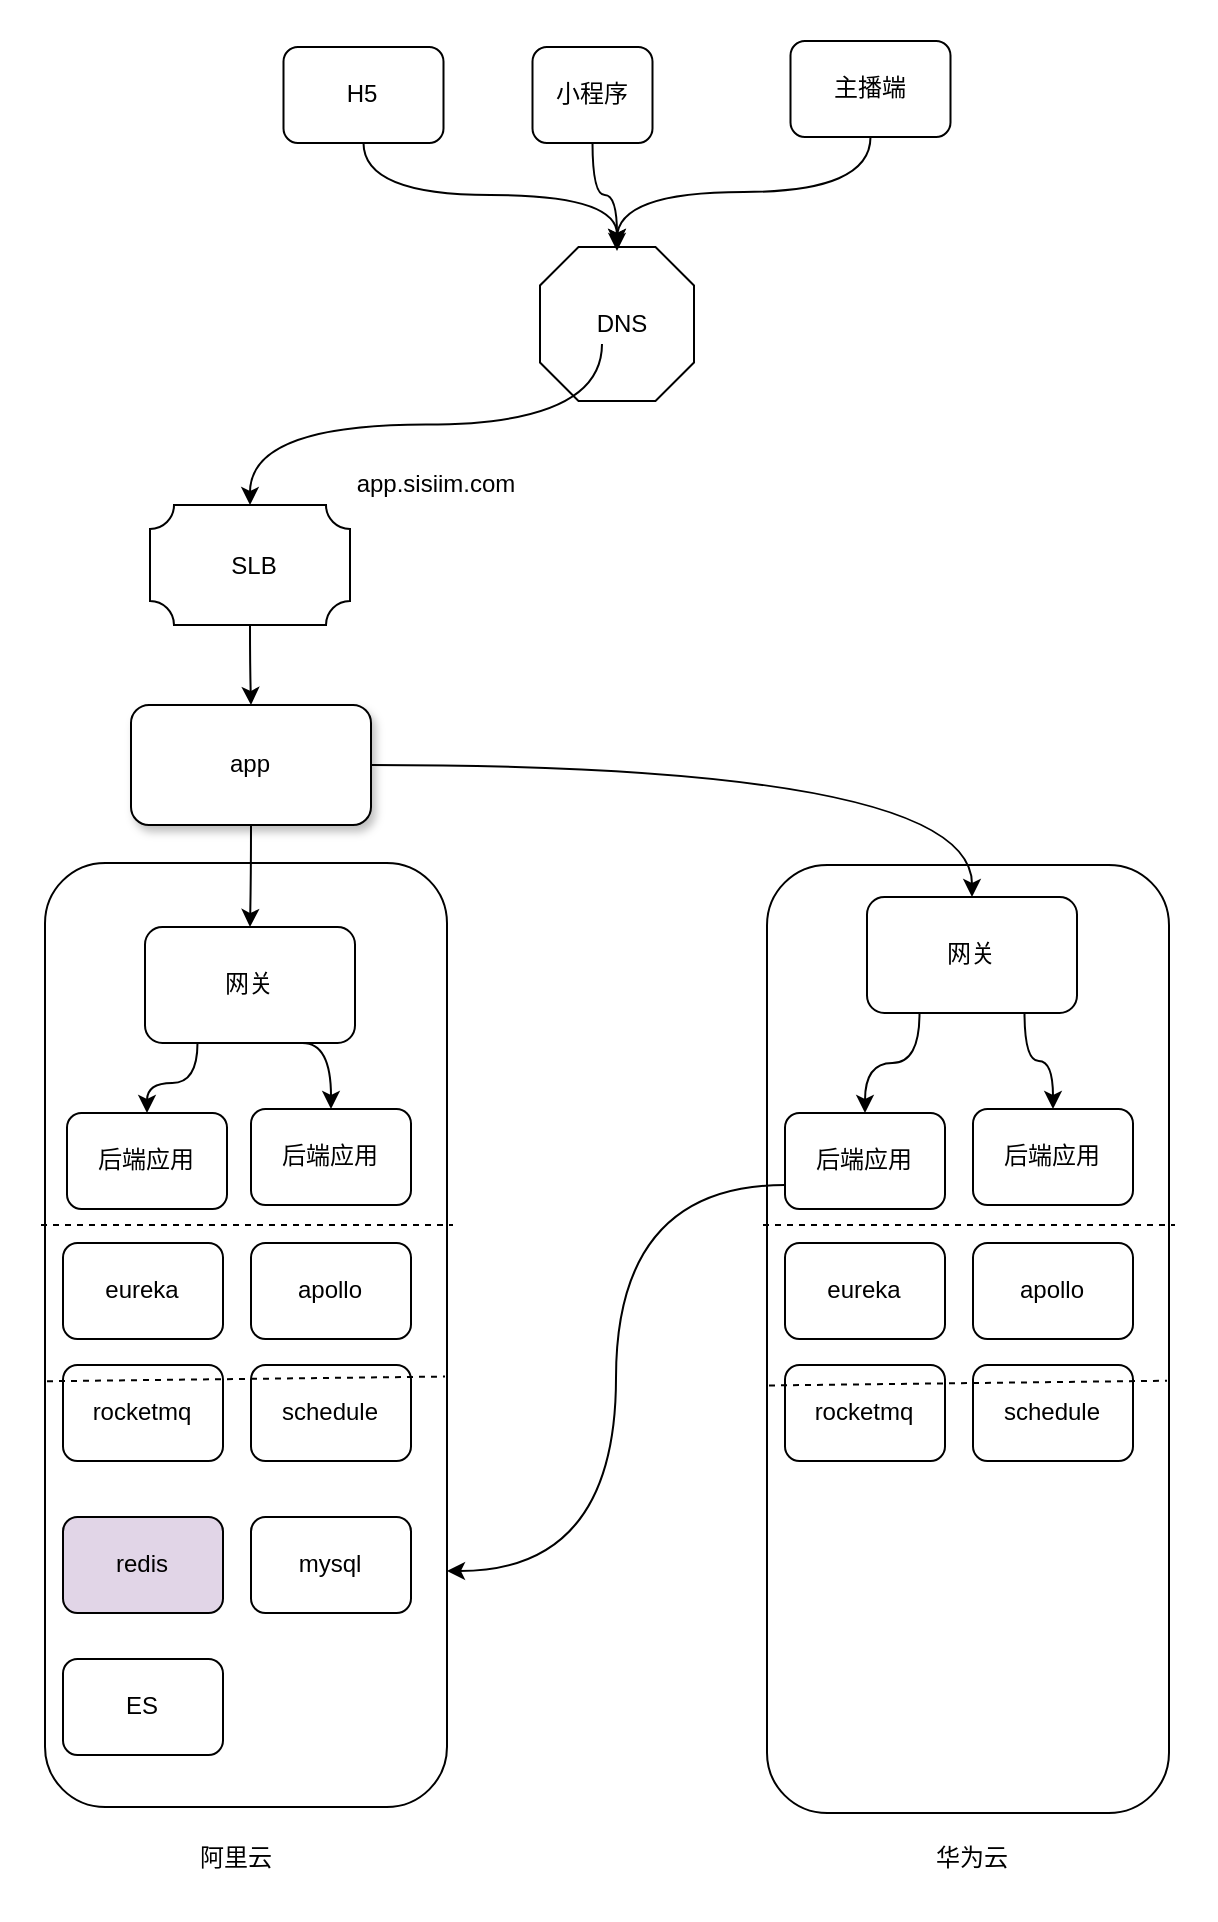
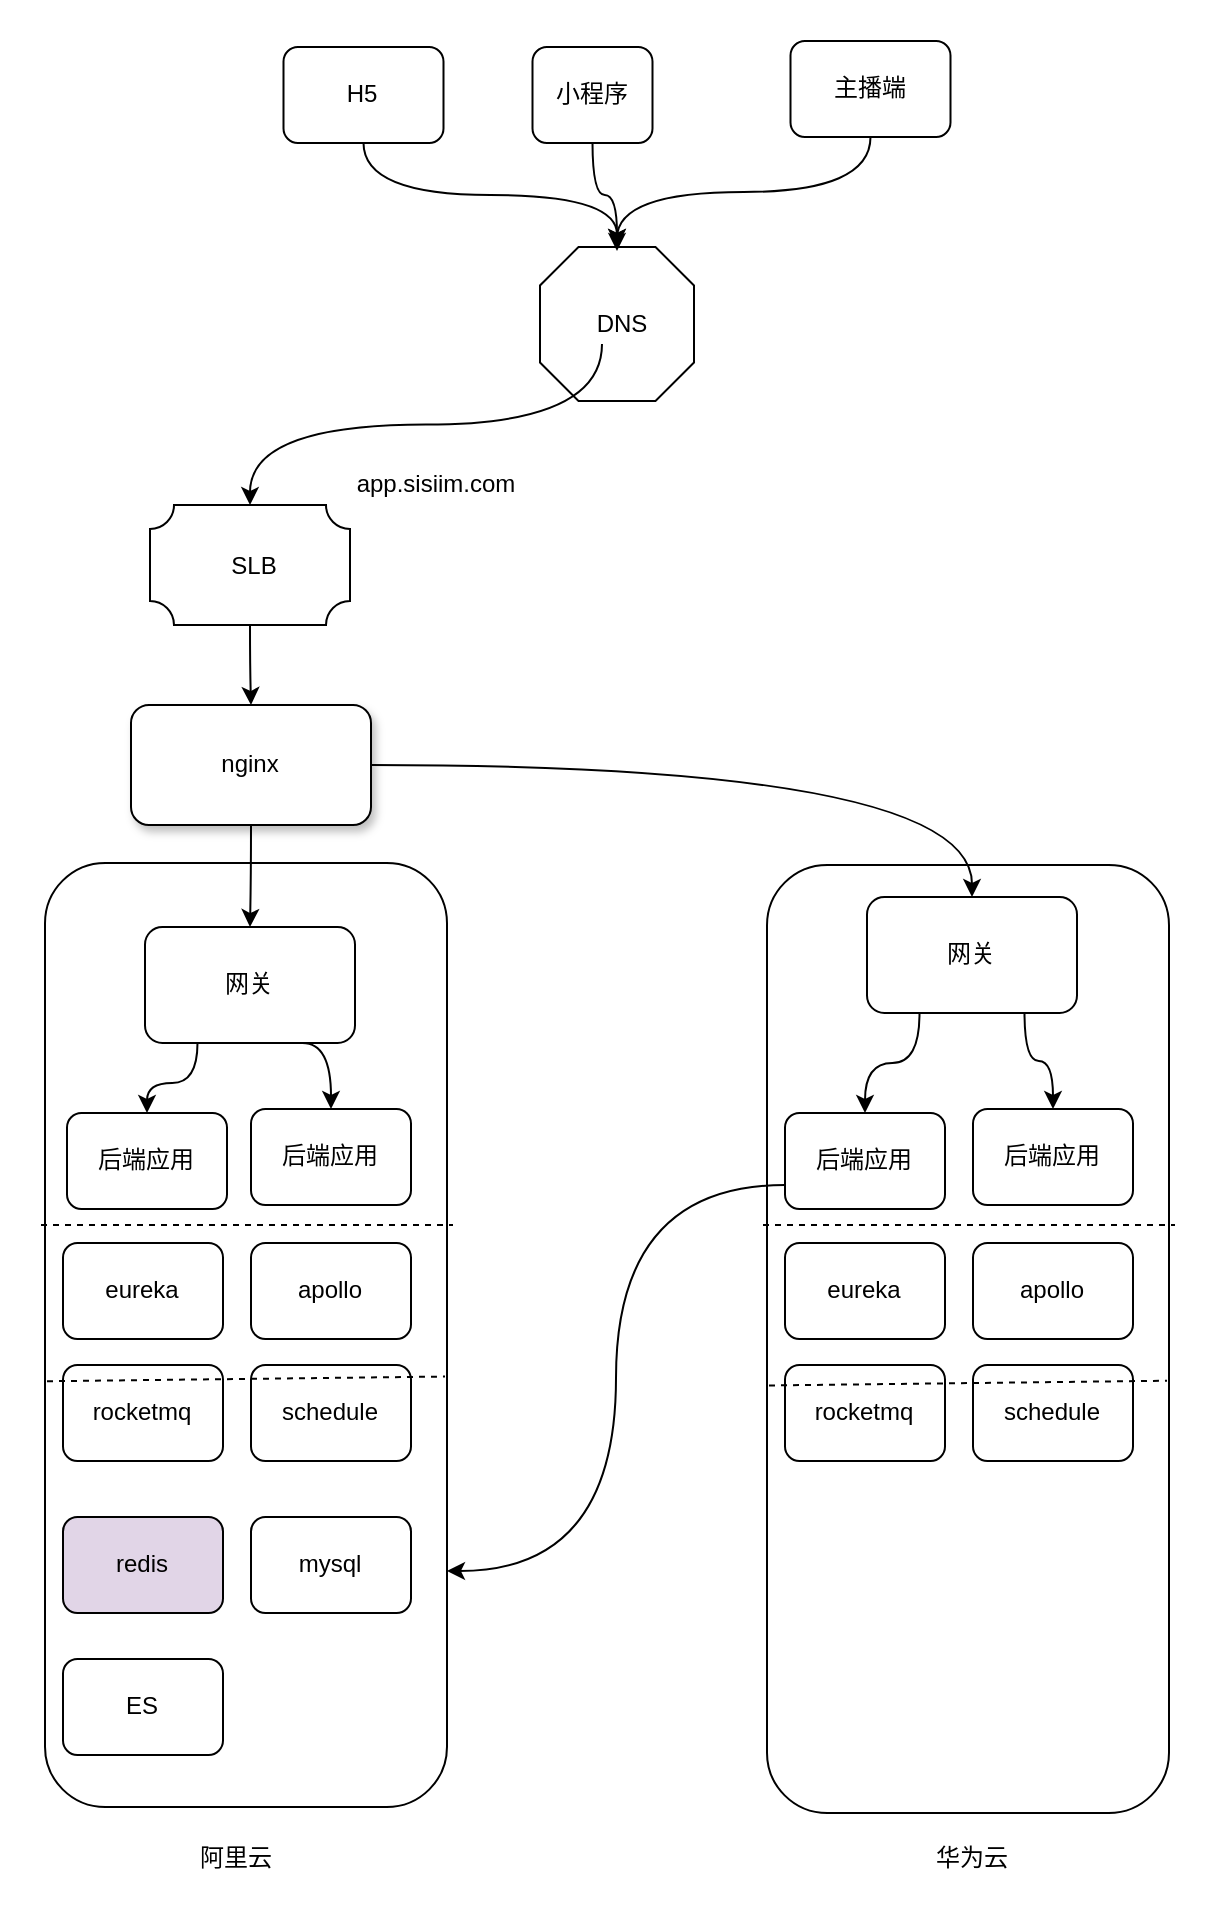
(251, 765) -> (251, 765)
